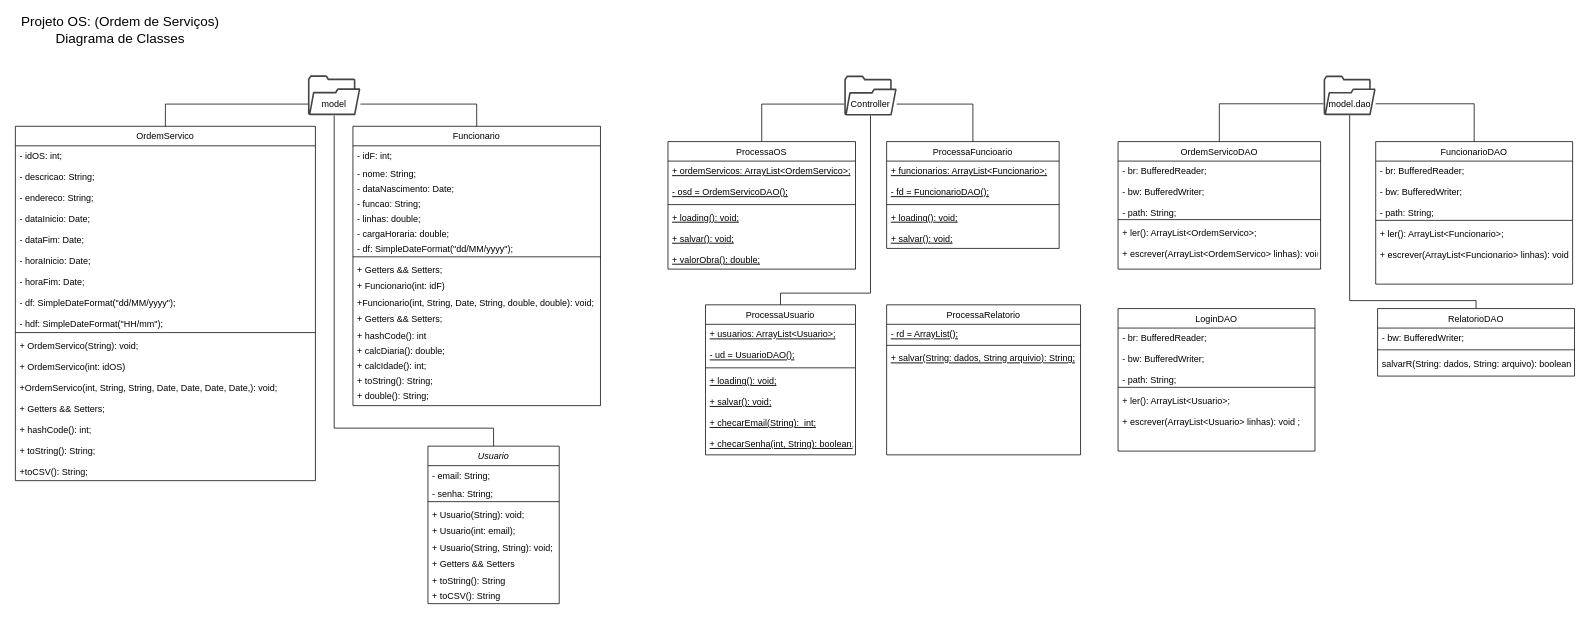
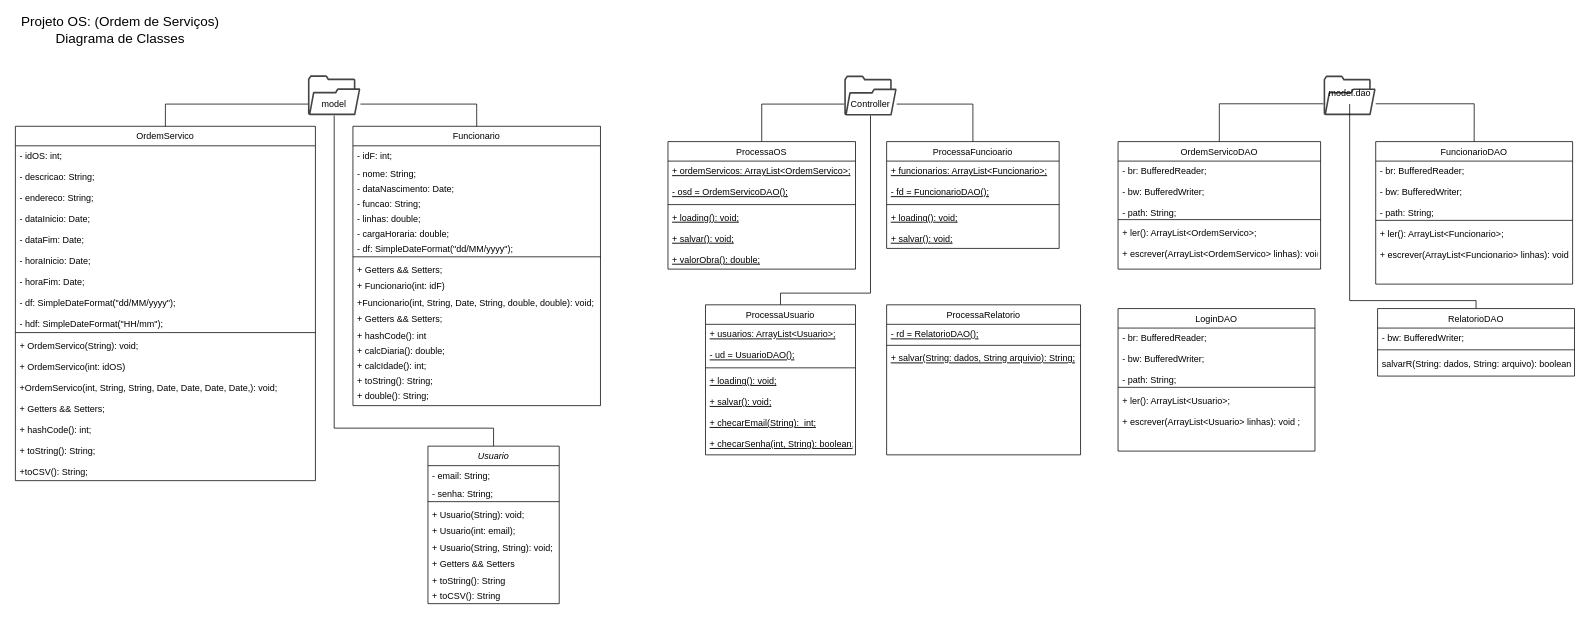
(1349, 104) -> (1349, 93)
(933, 334) -> (939, 334)
